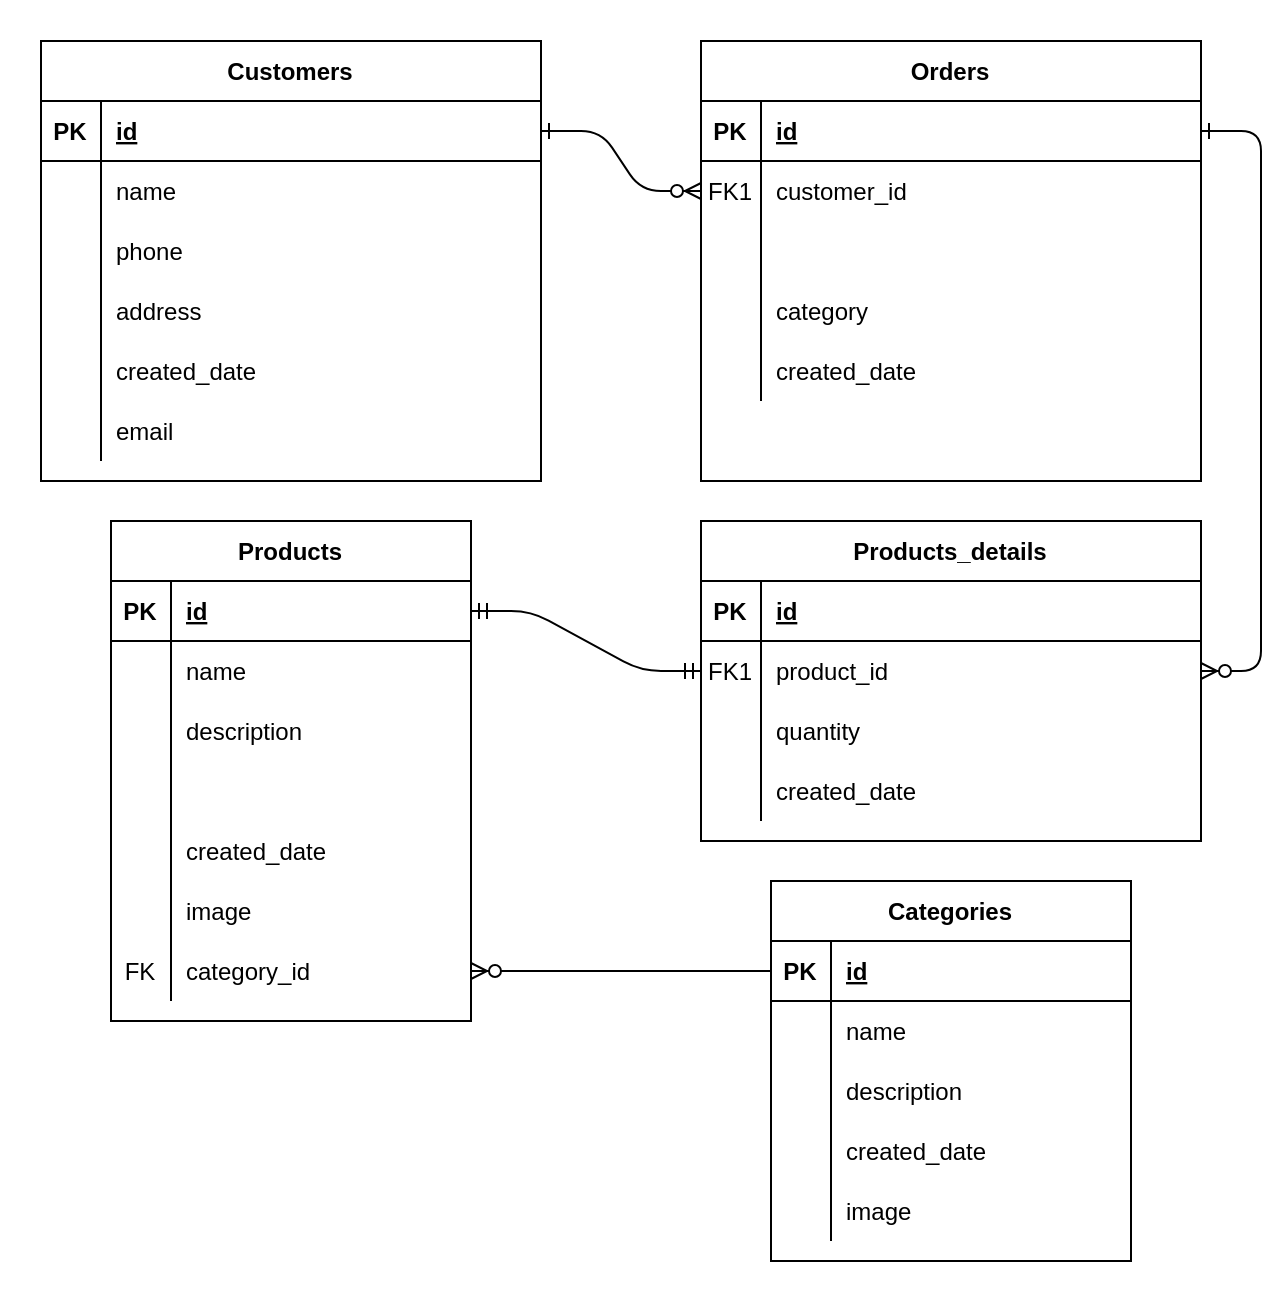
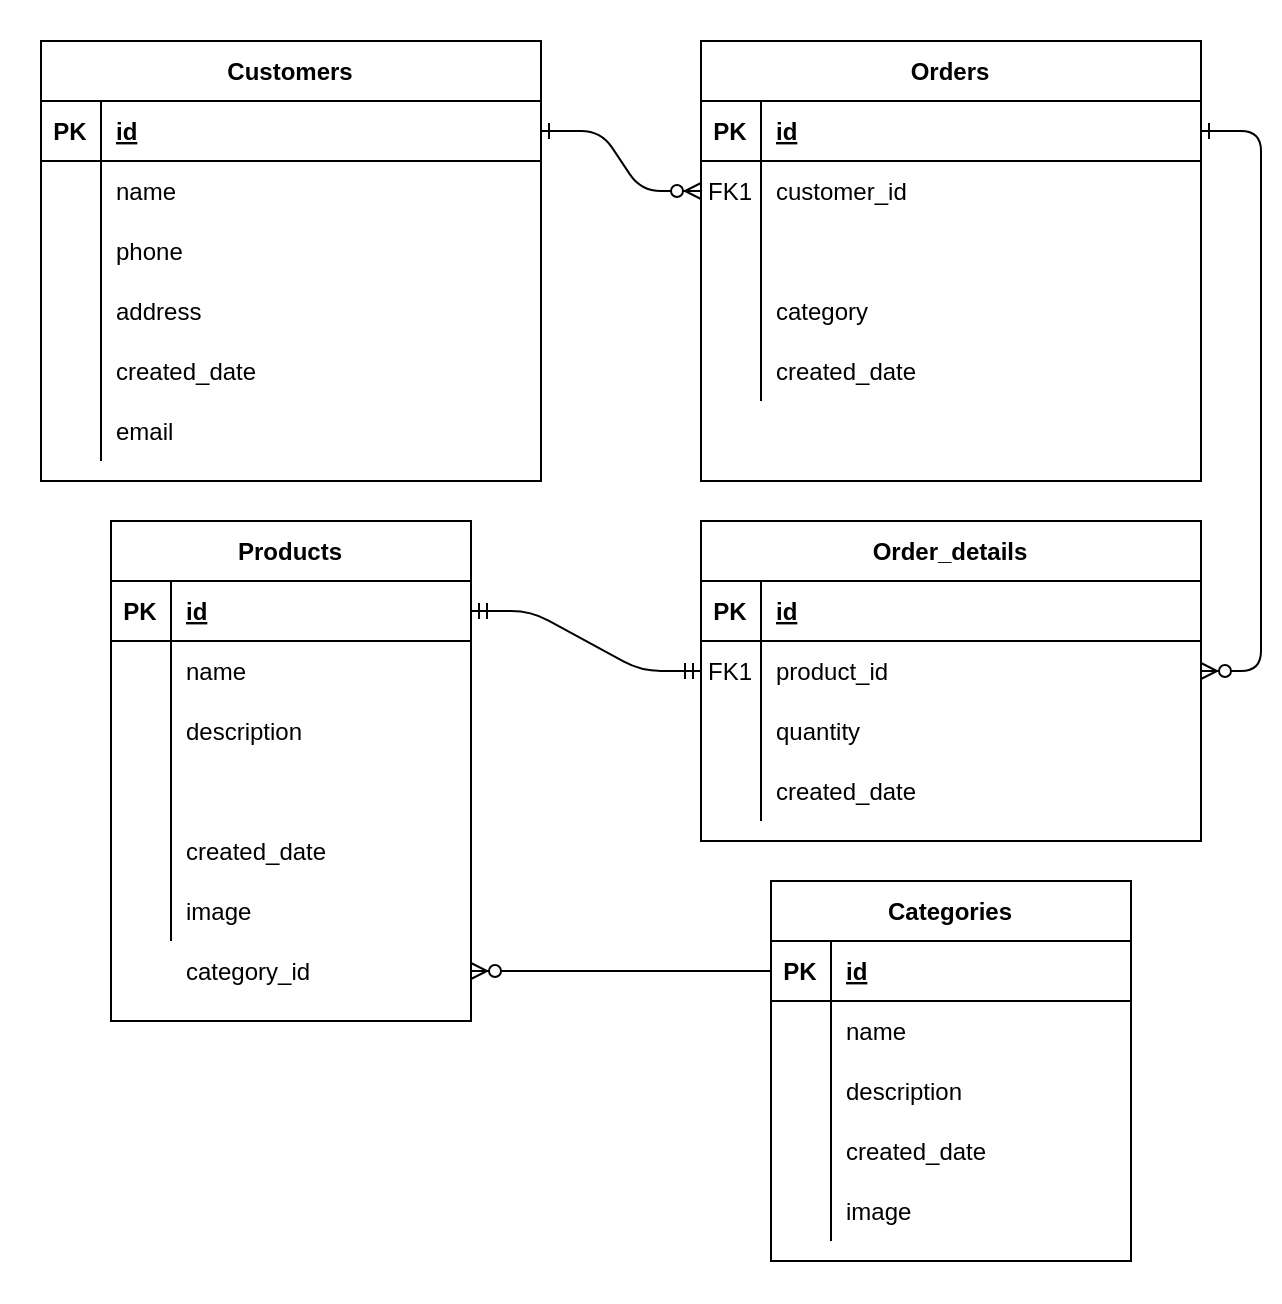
(950, 552) -> (950, 552)
(141, 971) -> none
